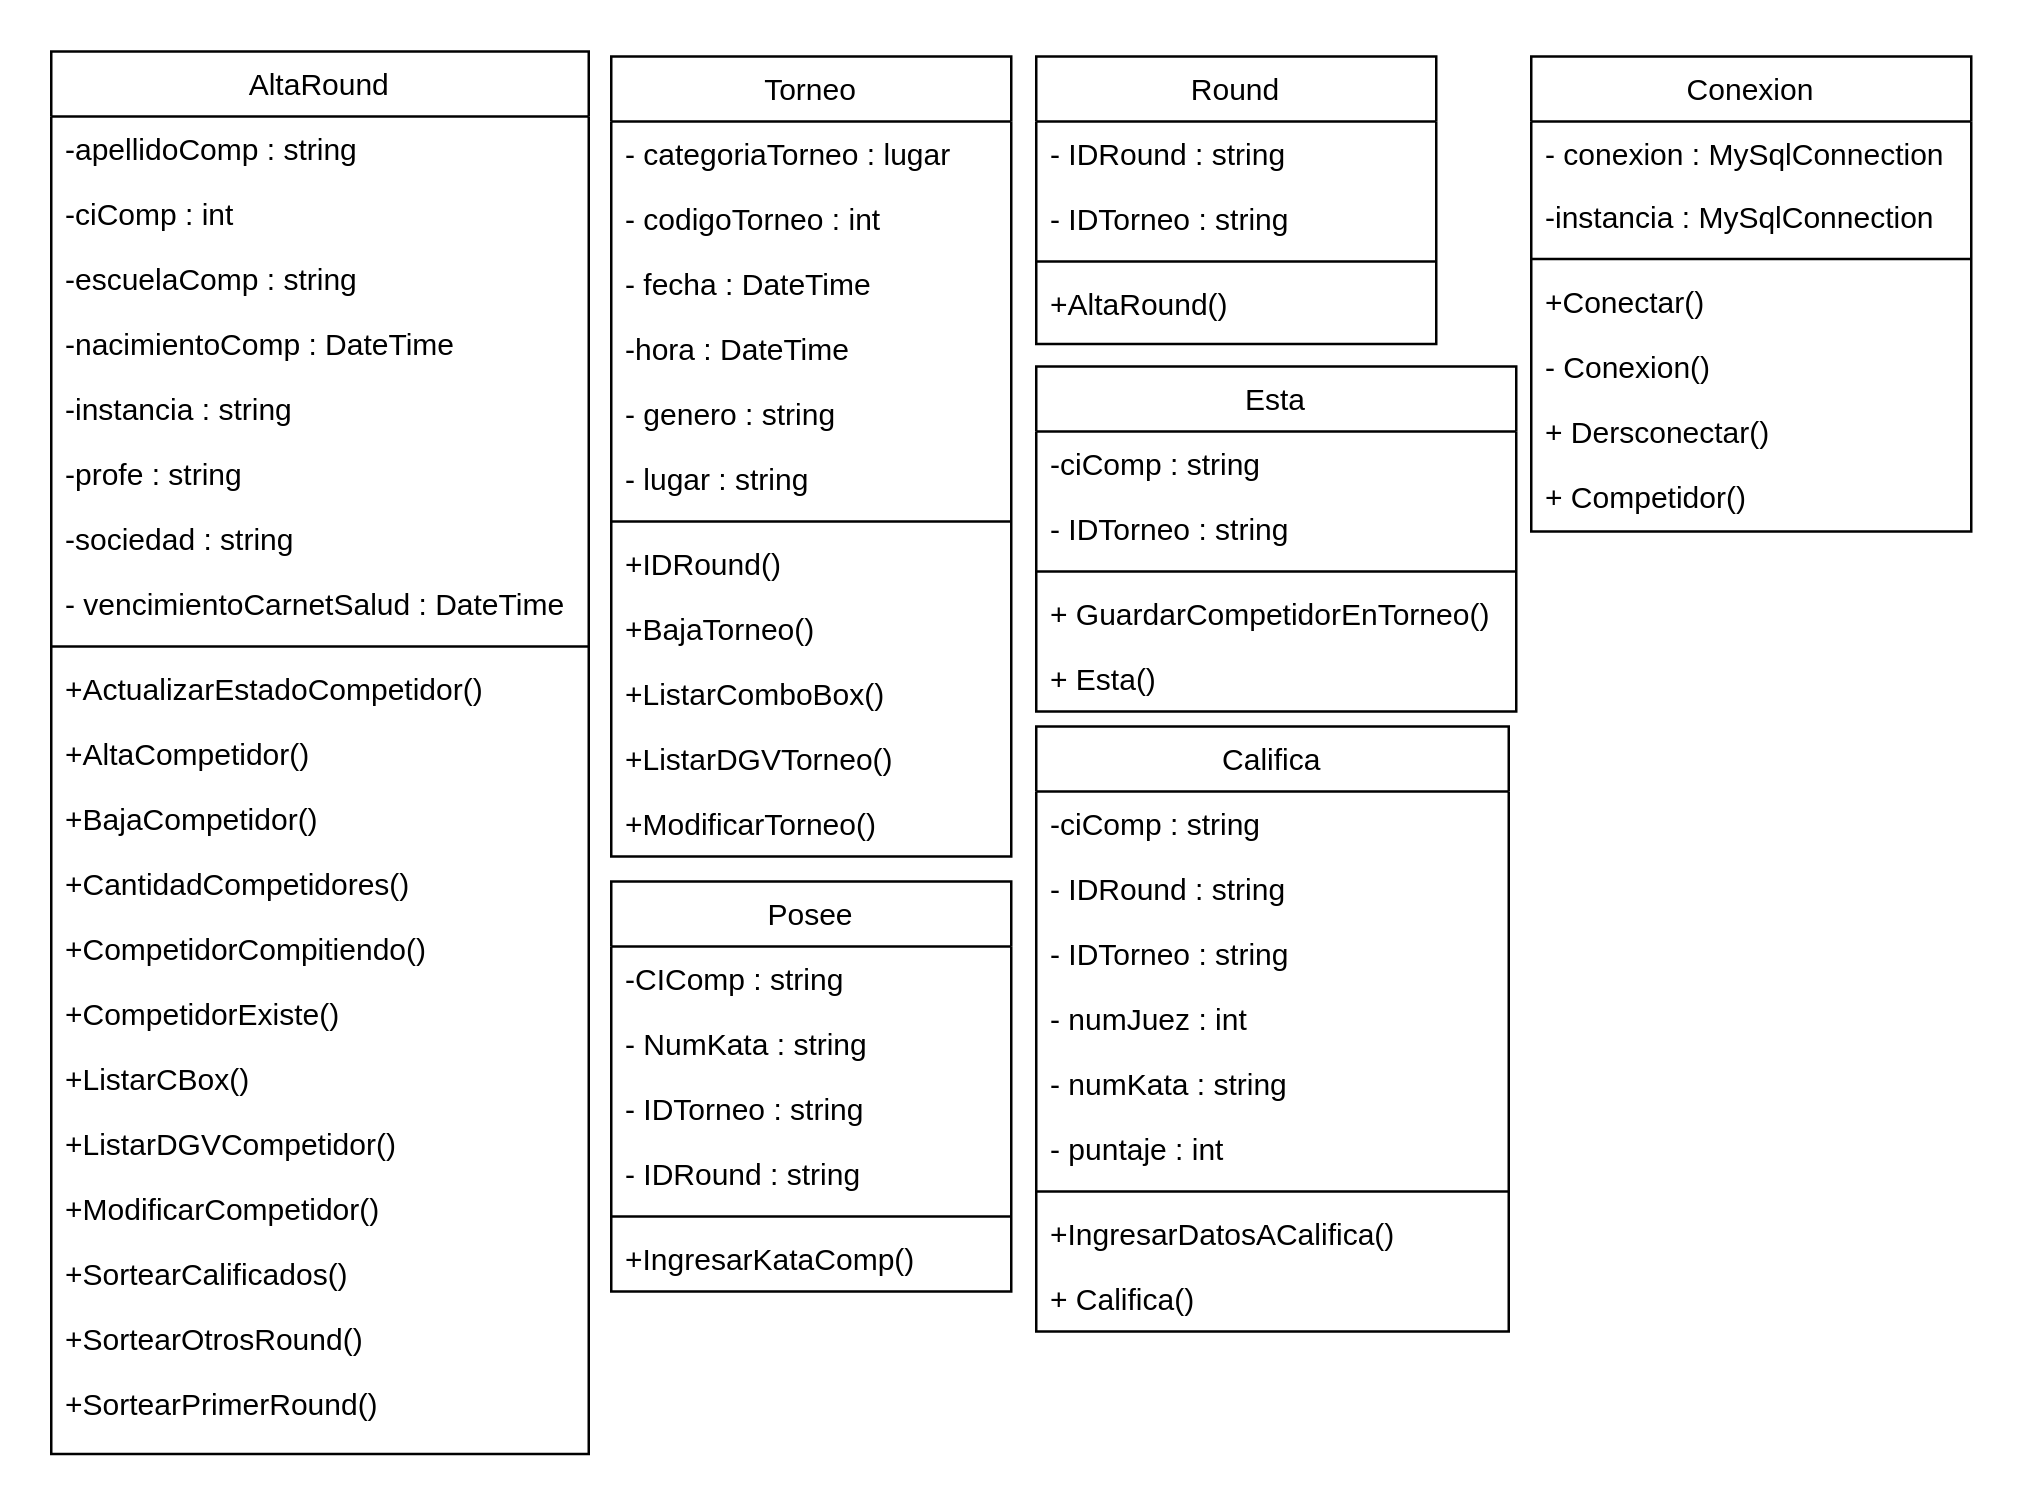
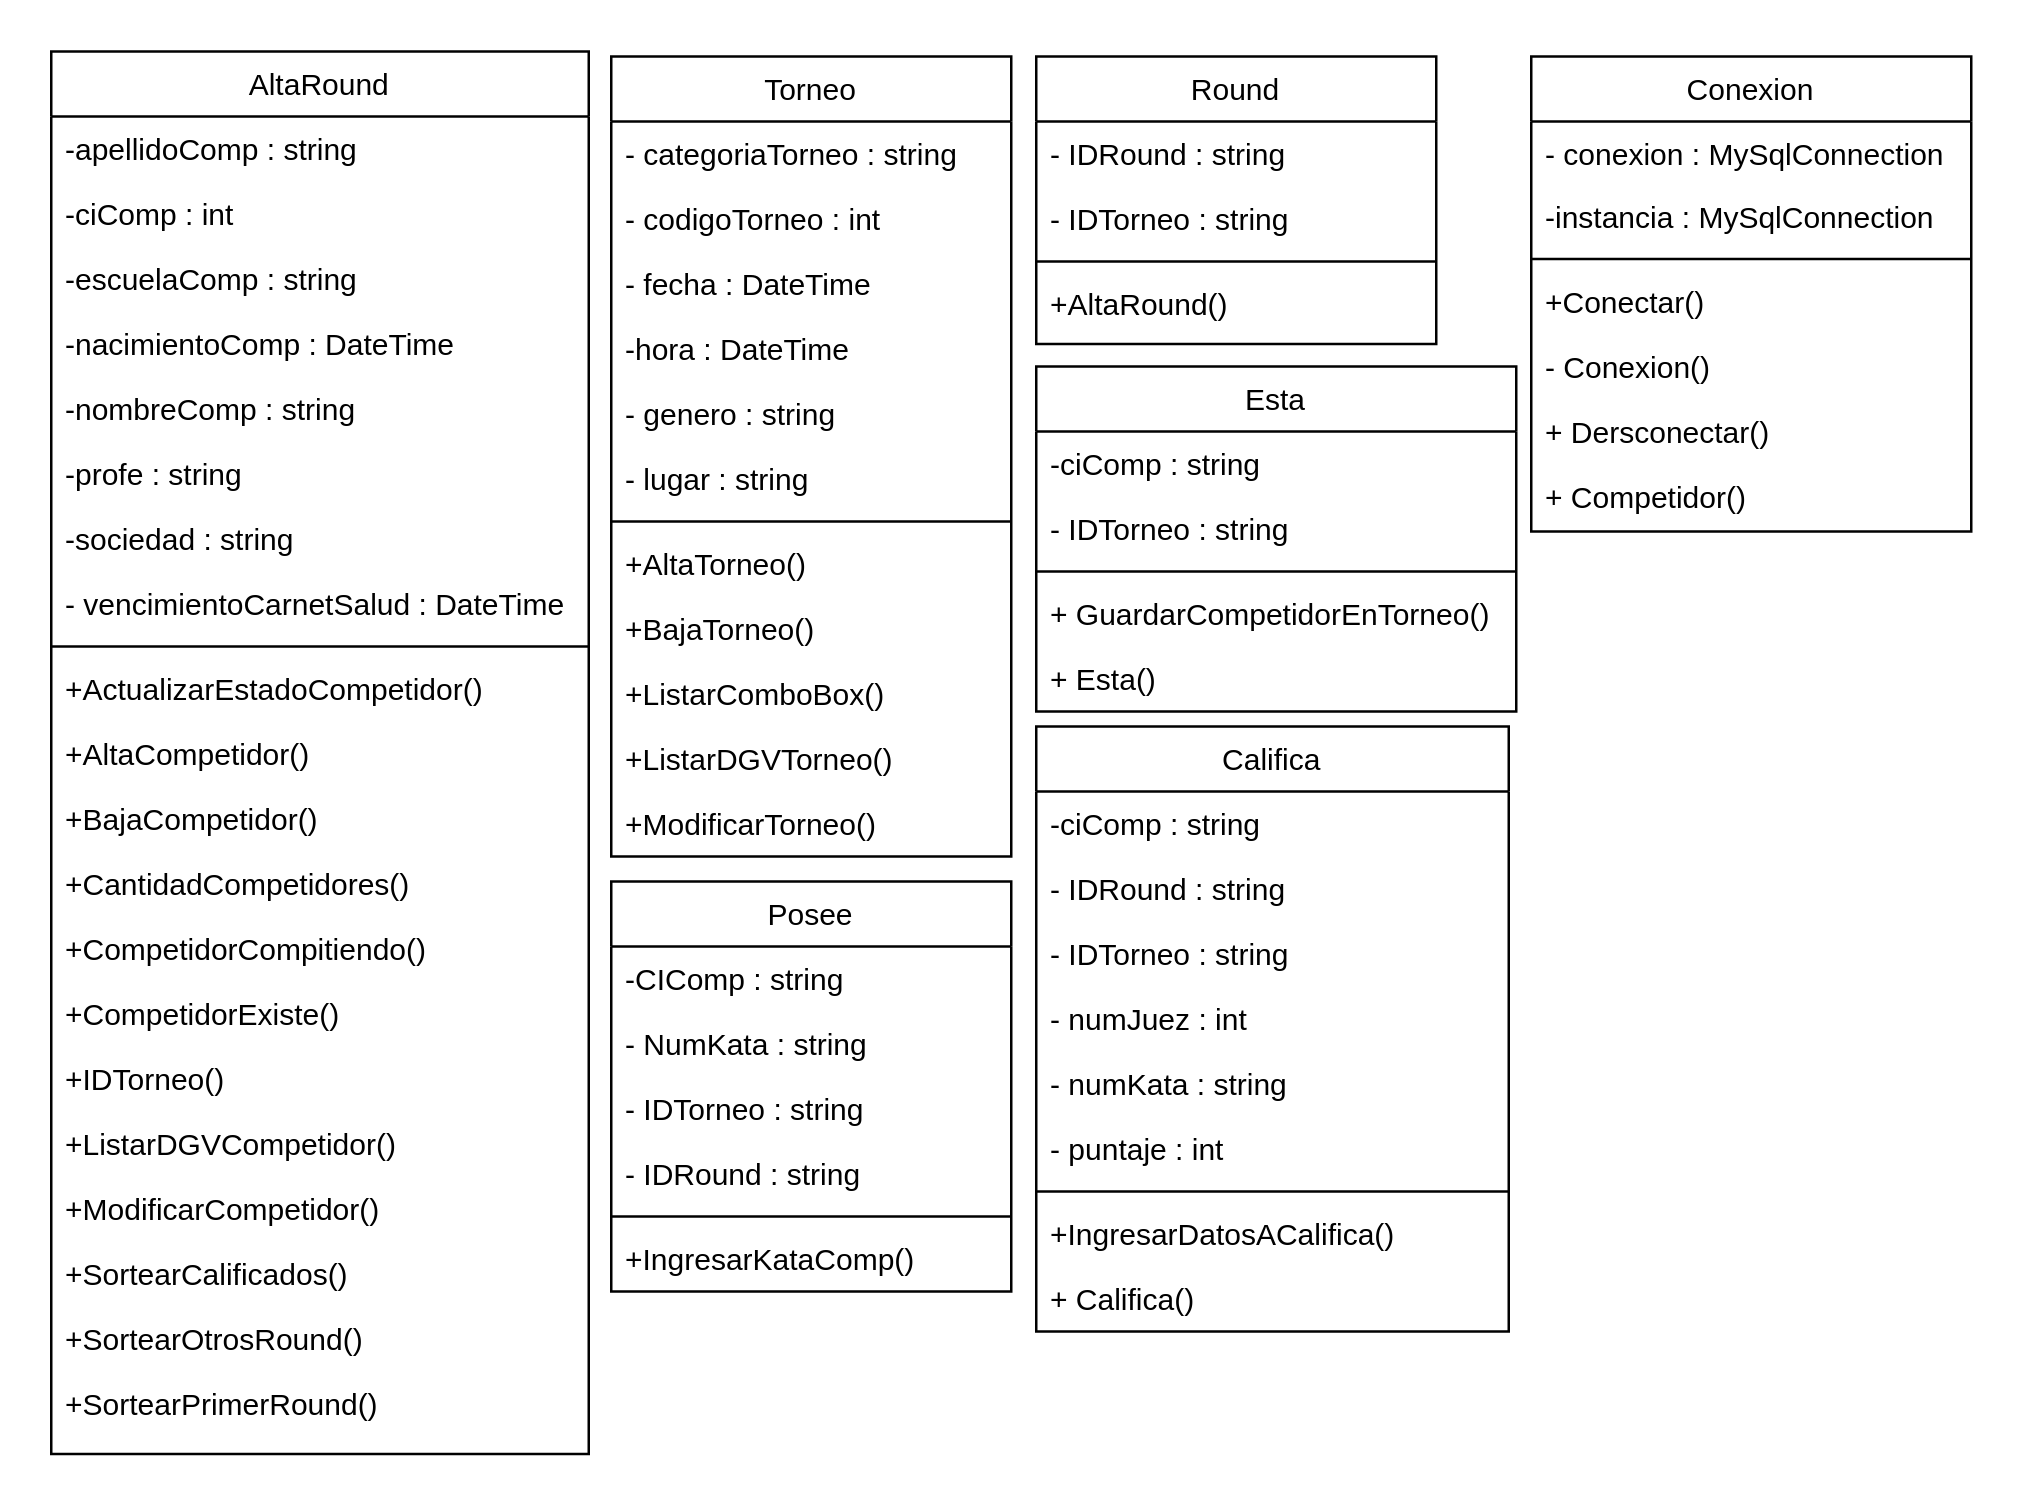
(812, 155) -> (820, 155)
(201, 410) -> (217, 410)
(709, 565) -> (730, 565)
(170, 1080) -> (157, 1080)
